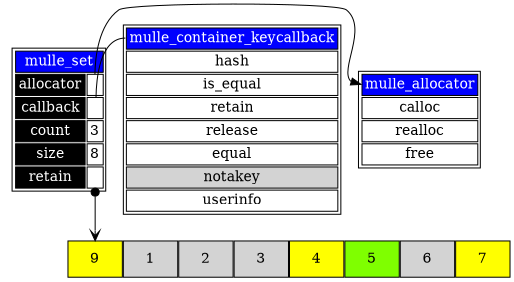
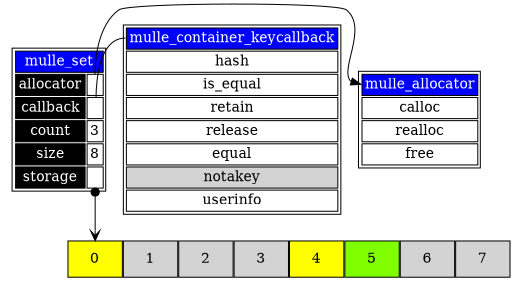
(50, 177) -> (50, 177)
(95, 259) -> (95, 259)
(483, 259) -> (483, 259)
